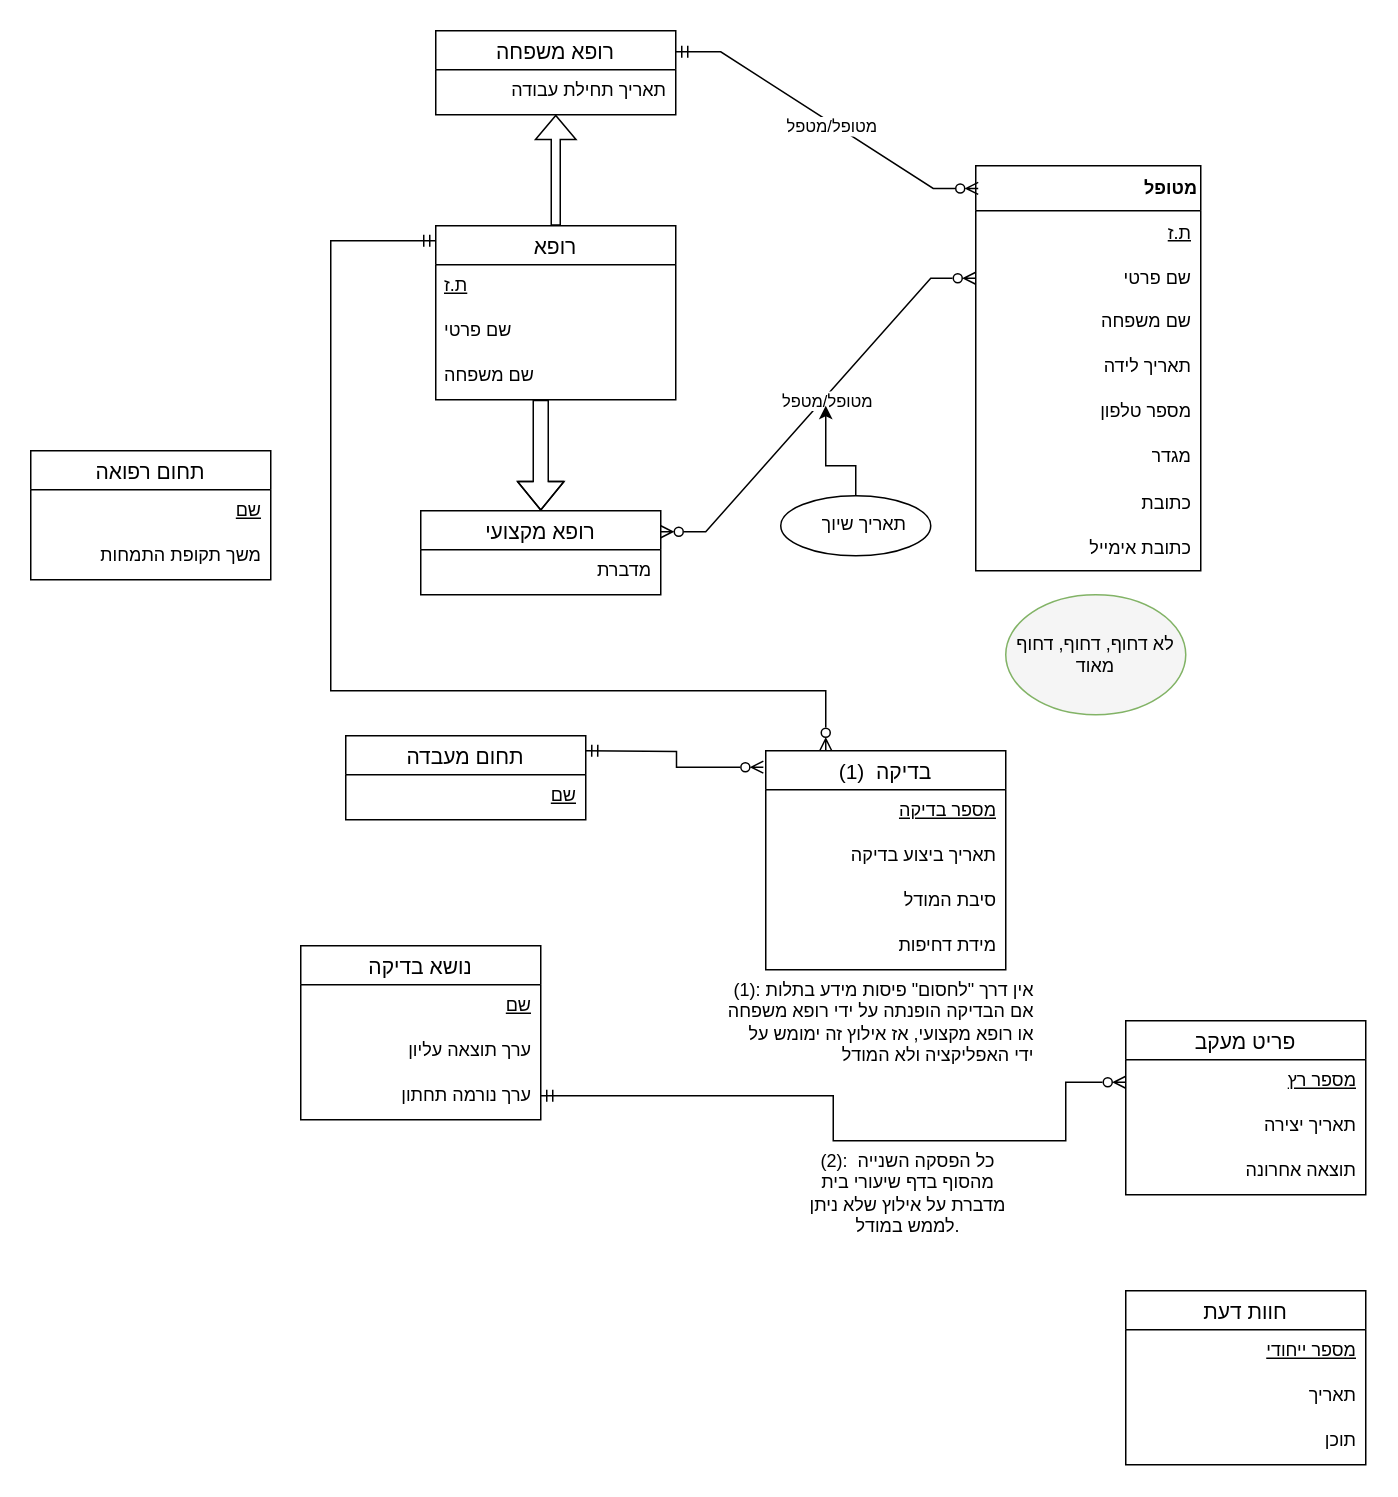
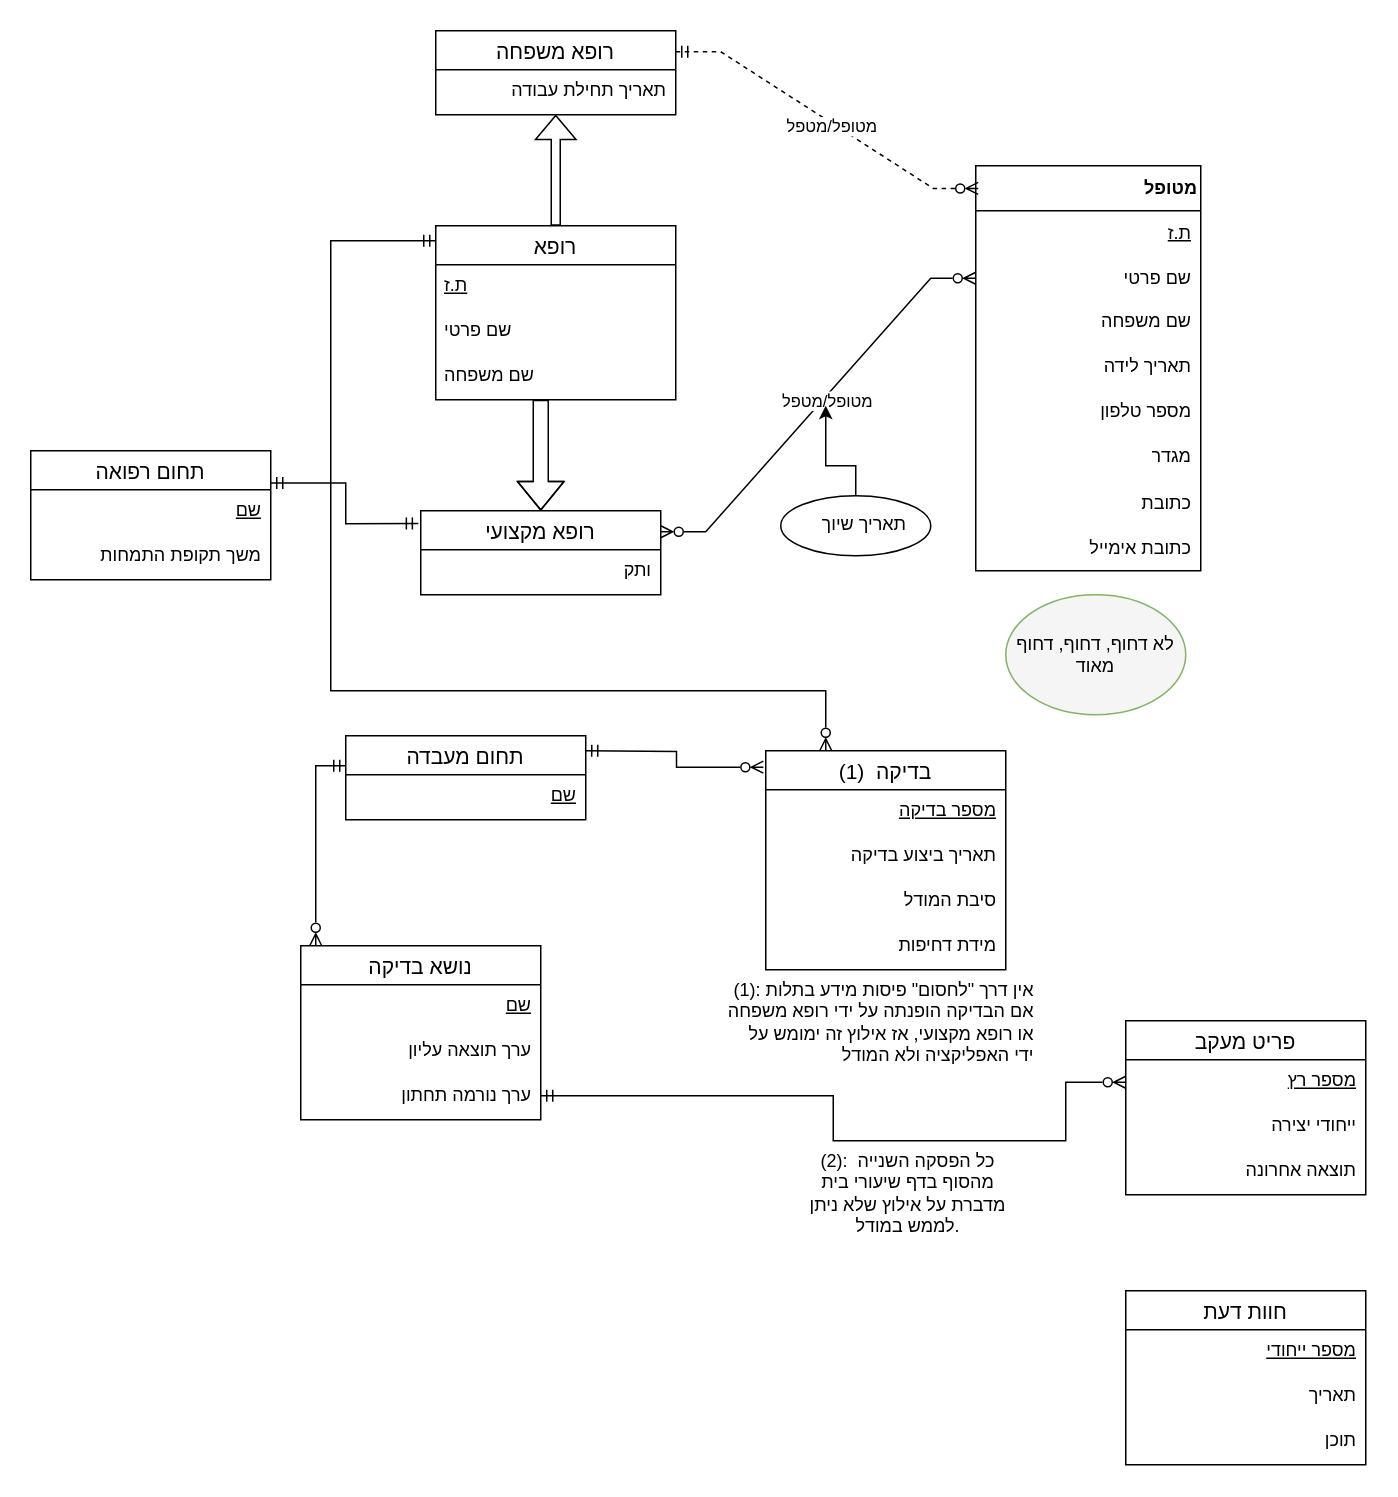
(752, 72) -> (752, 72)
none -> (346, 501)
(627, 571) -> (637, 571)
none -> (316, 829)
(1304, 1126) -> (1299, 1126)
